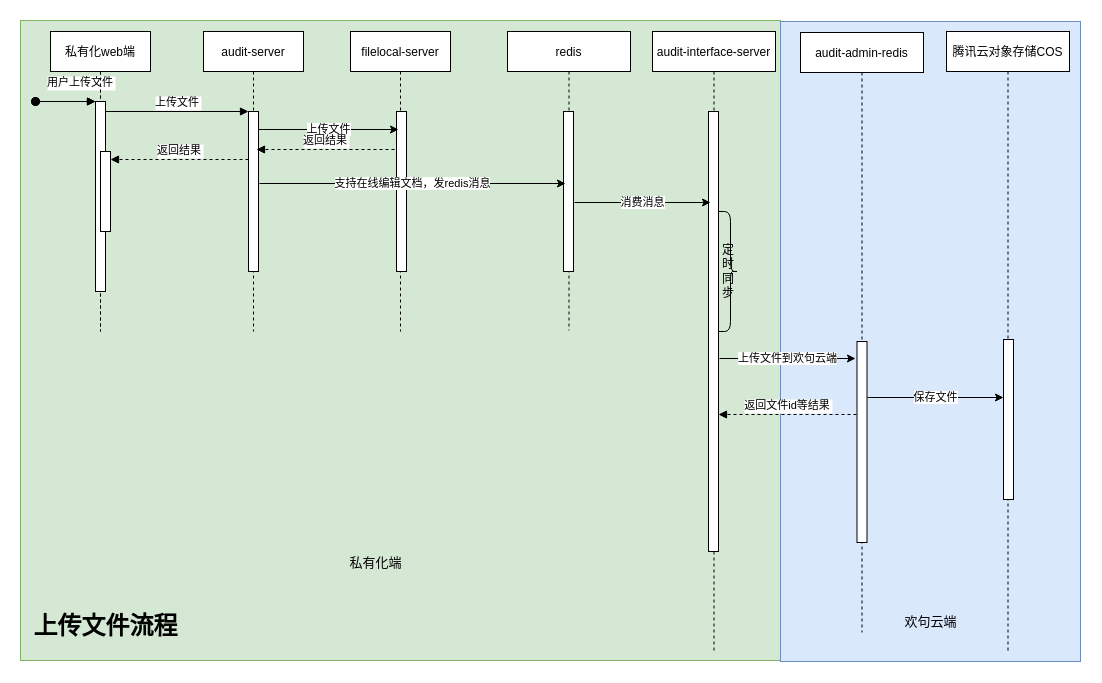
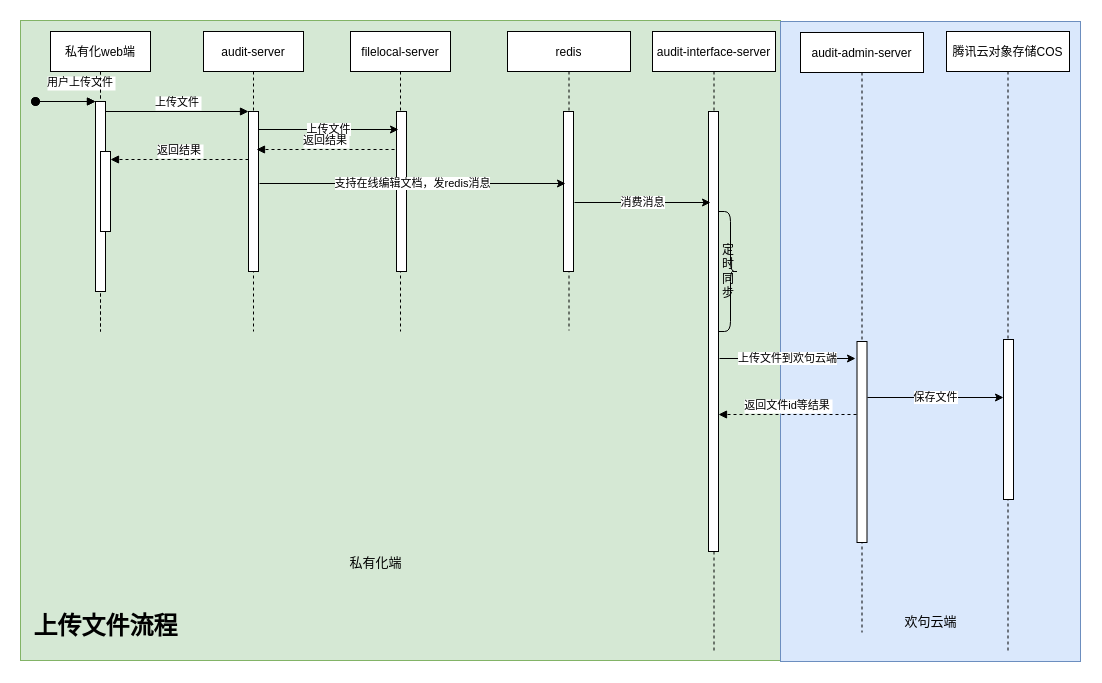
(862, 53) -> (862, 53)
